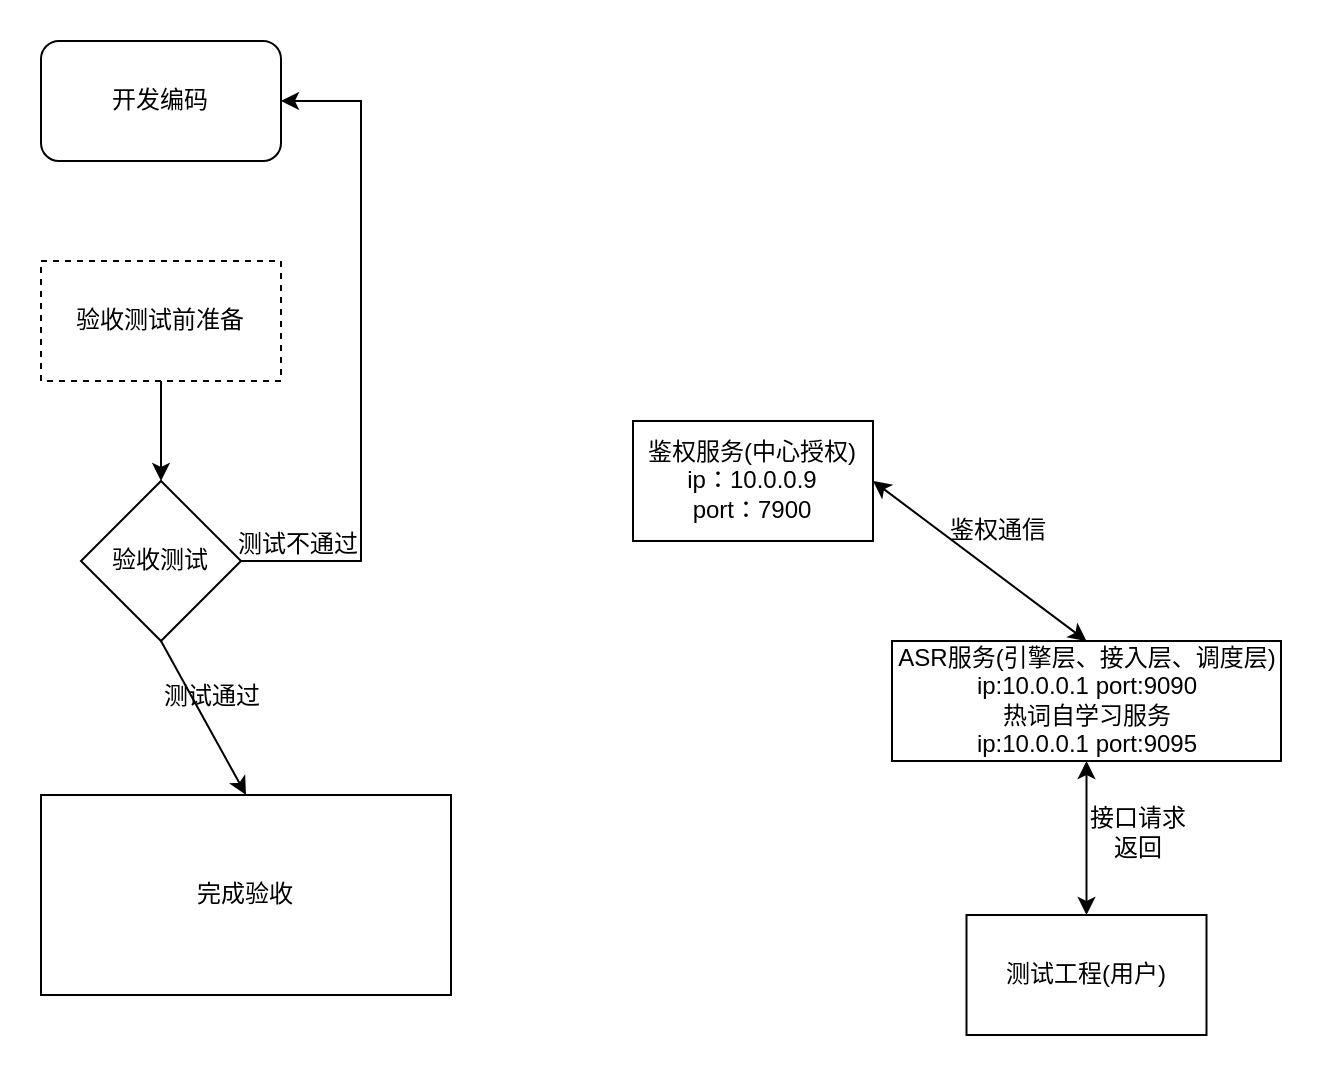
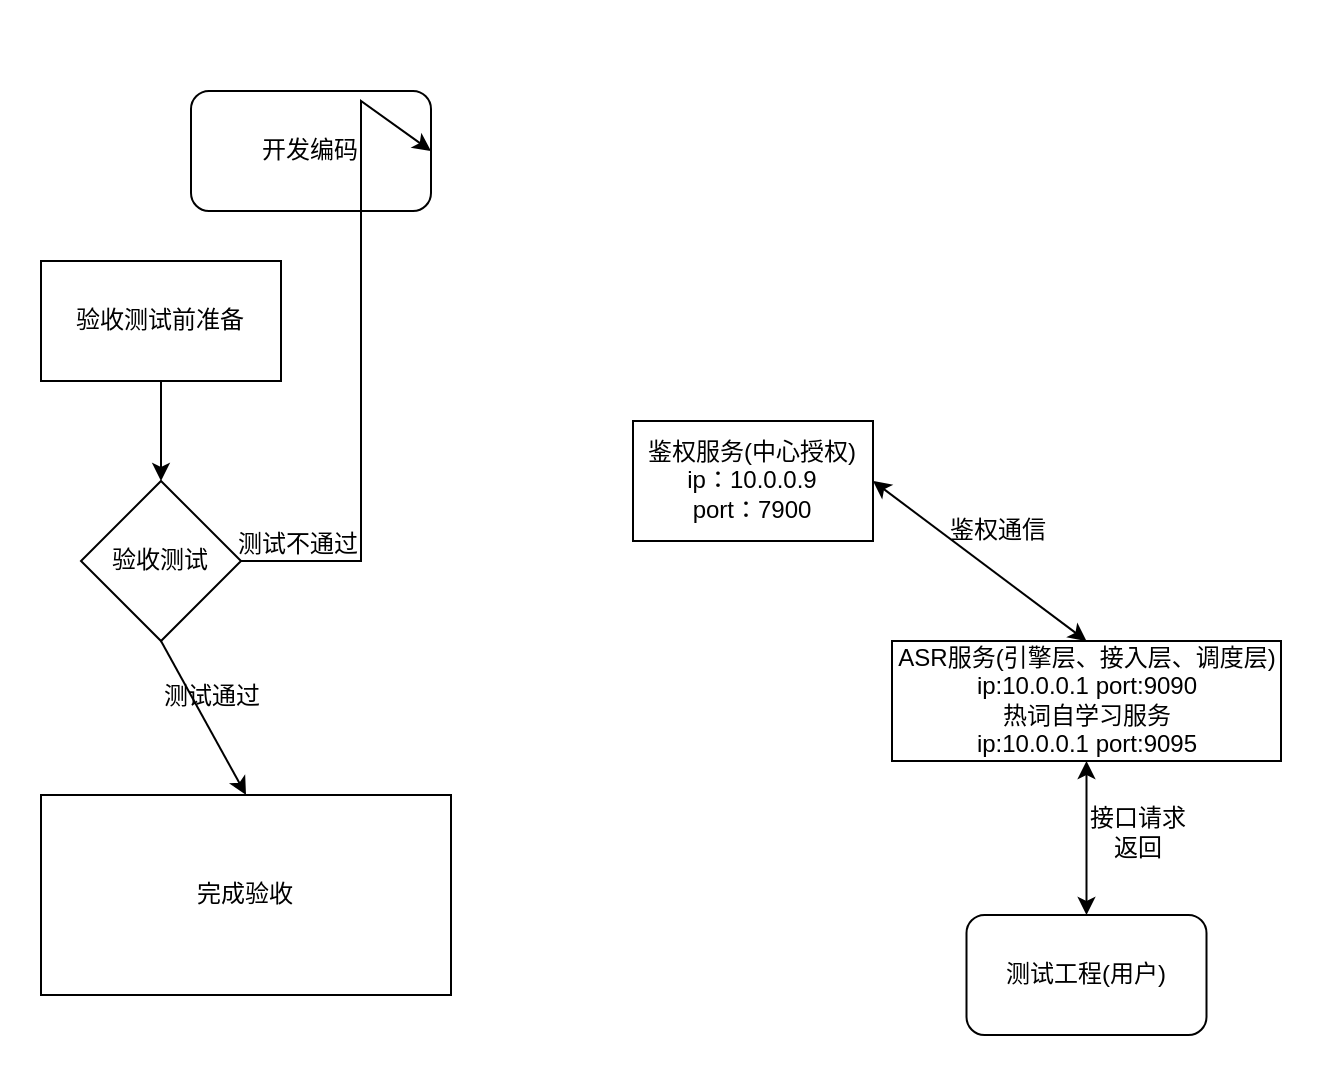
(161, 101) -> (311, 151)
(161, 321) -> (161, 321)
(1087, 975) -> (1087, 975)
